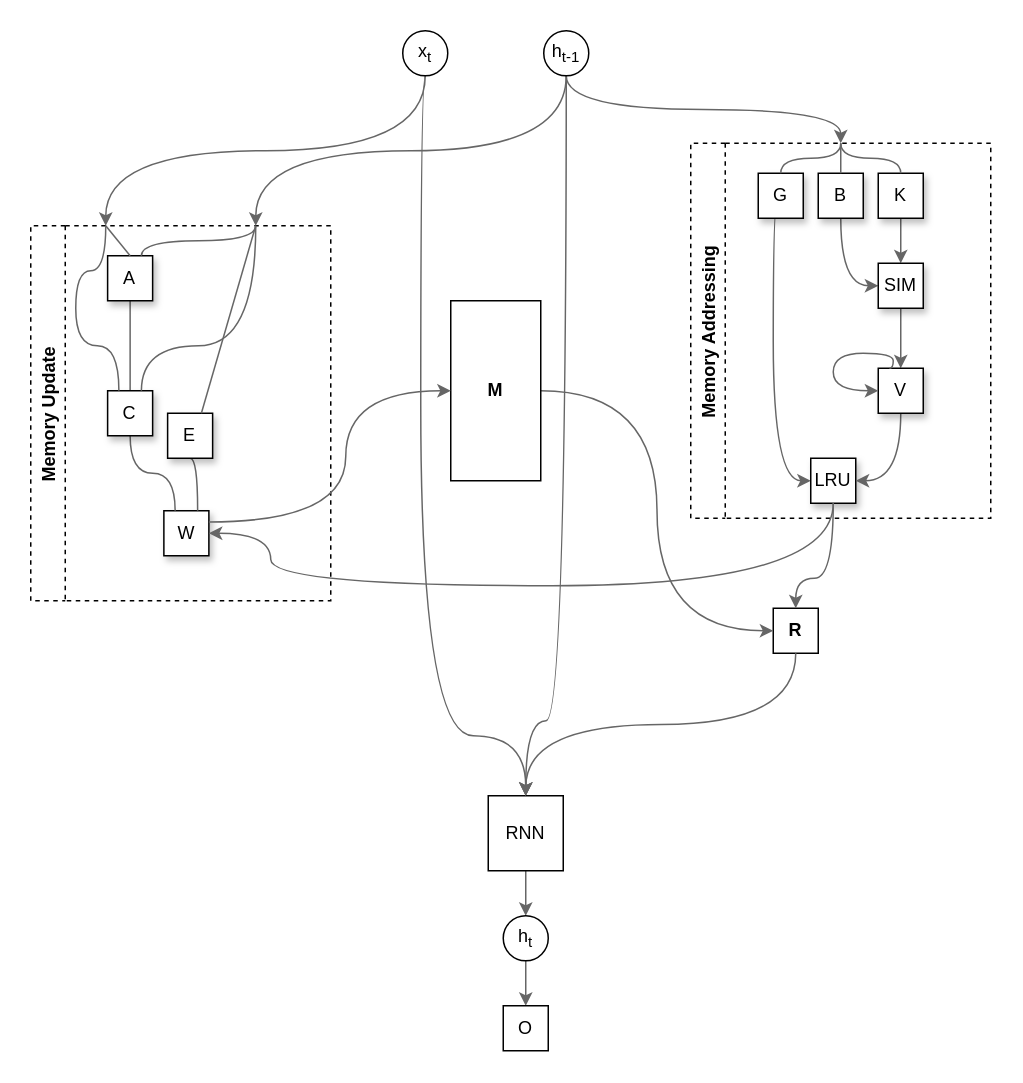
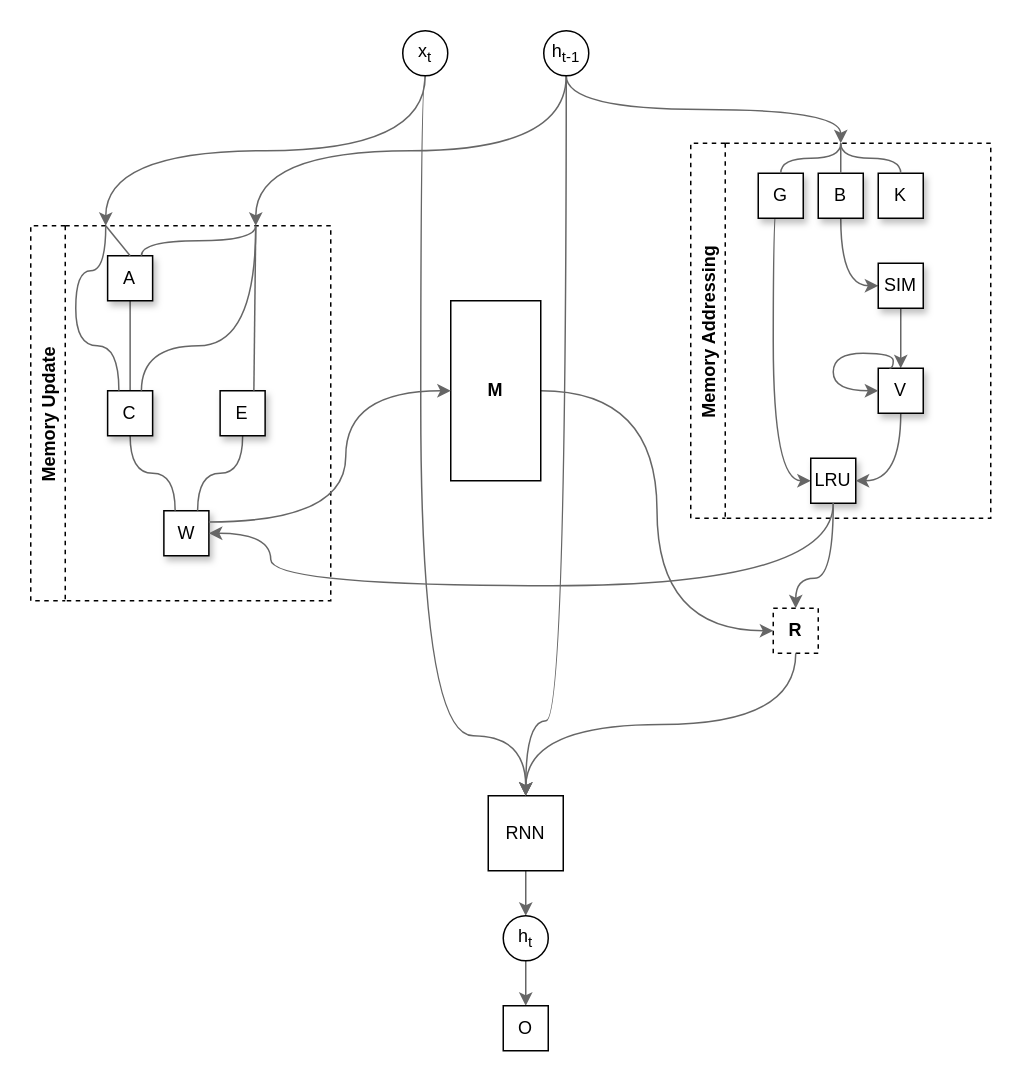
(901, 241) -> none
(190, 436) -> (243, 413)
(796, 631) -> (796, 631)
